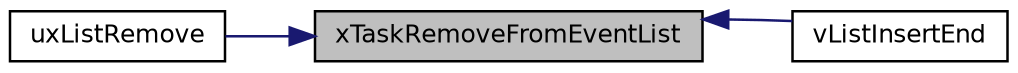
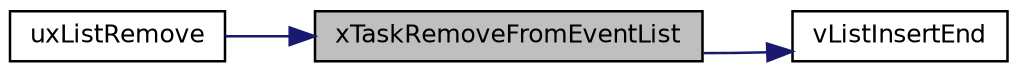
(760, 20) -> (735, 53)
